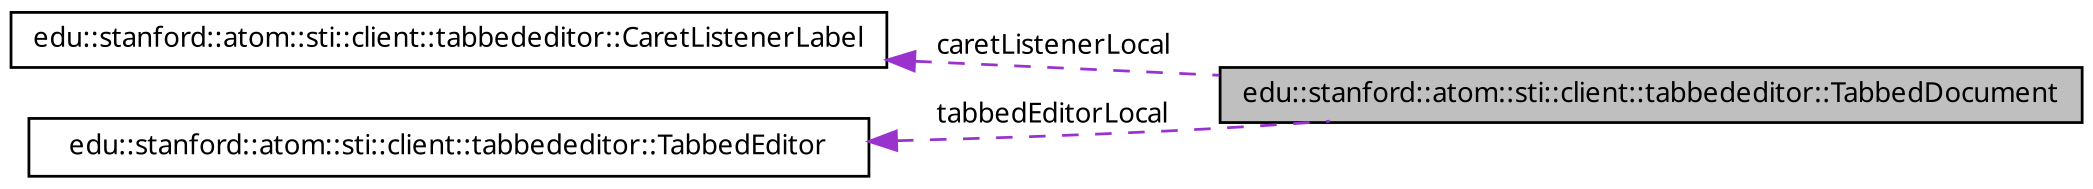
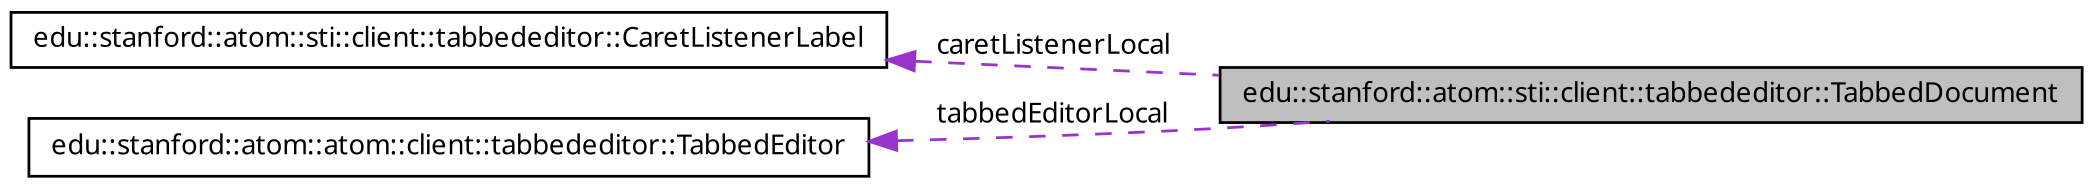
(449, 147) -> (449, 147)
